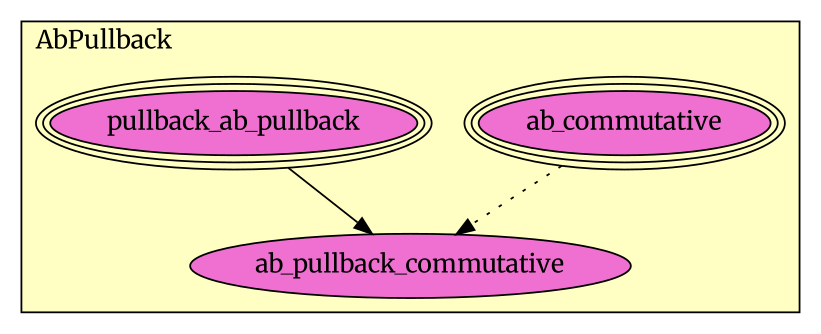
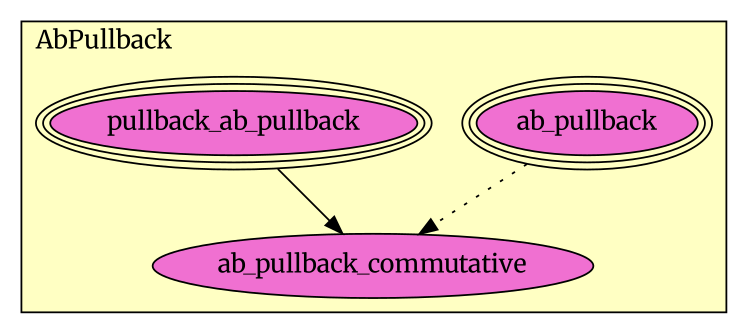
(625, 123) -> (587, 123)
